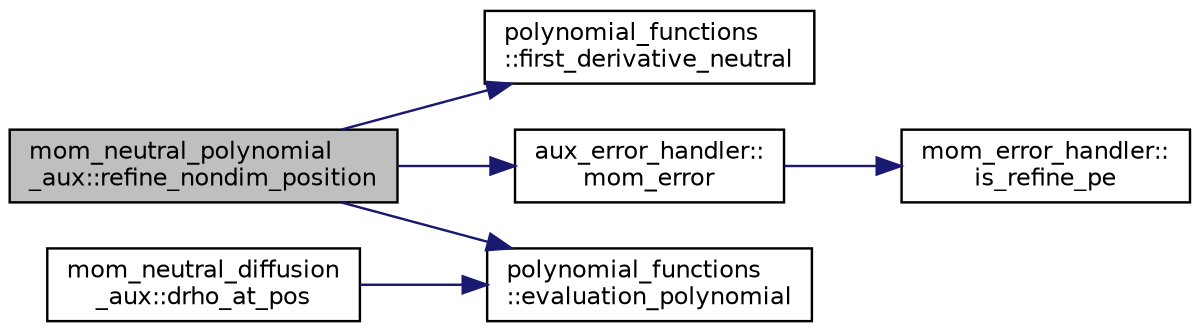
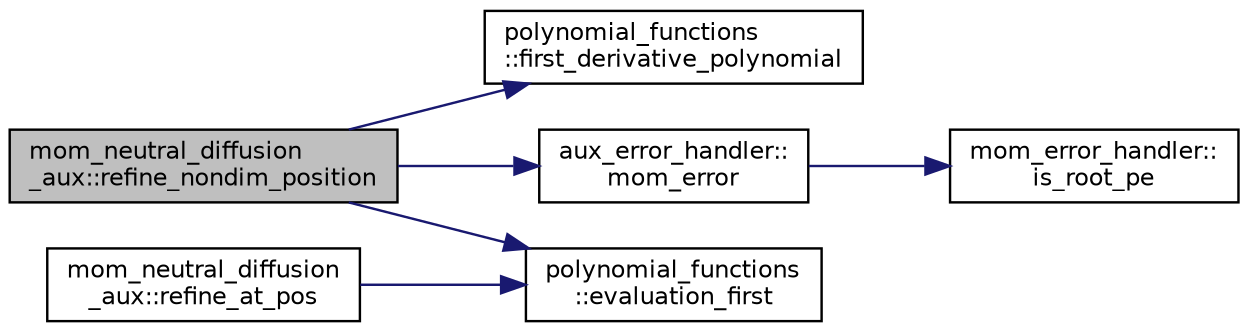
(650, 47) -> (674, 47)
(204, 166) -> (204, 166)
(1046, 166) -> (1094, 166)
(204, 285) -> (204, 285)
(650, 285) -> (674, 285)
